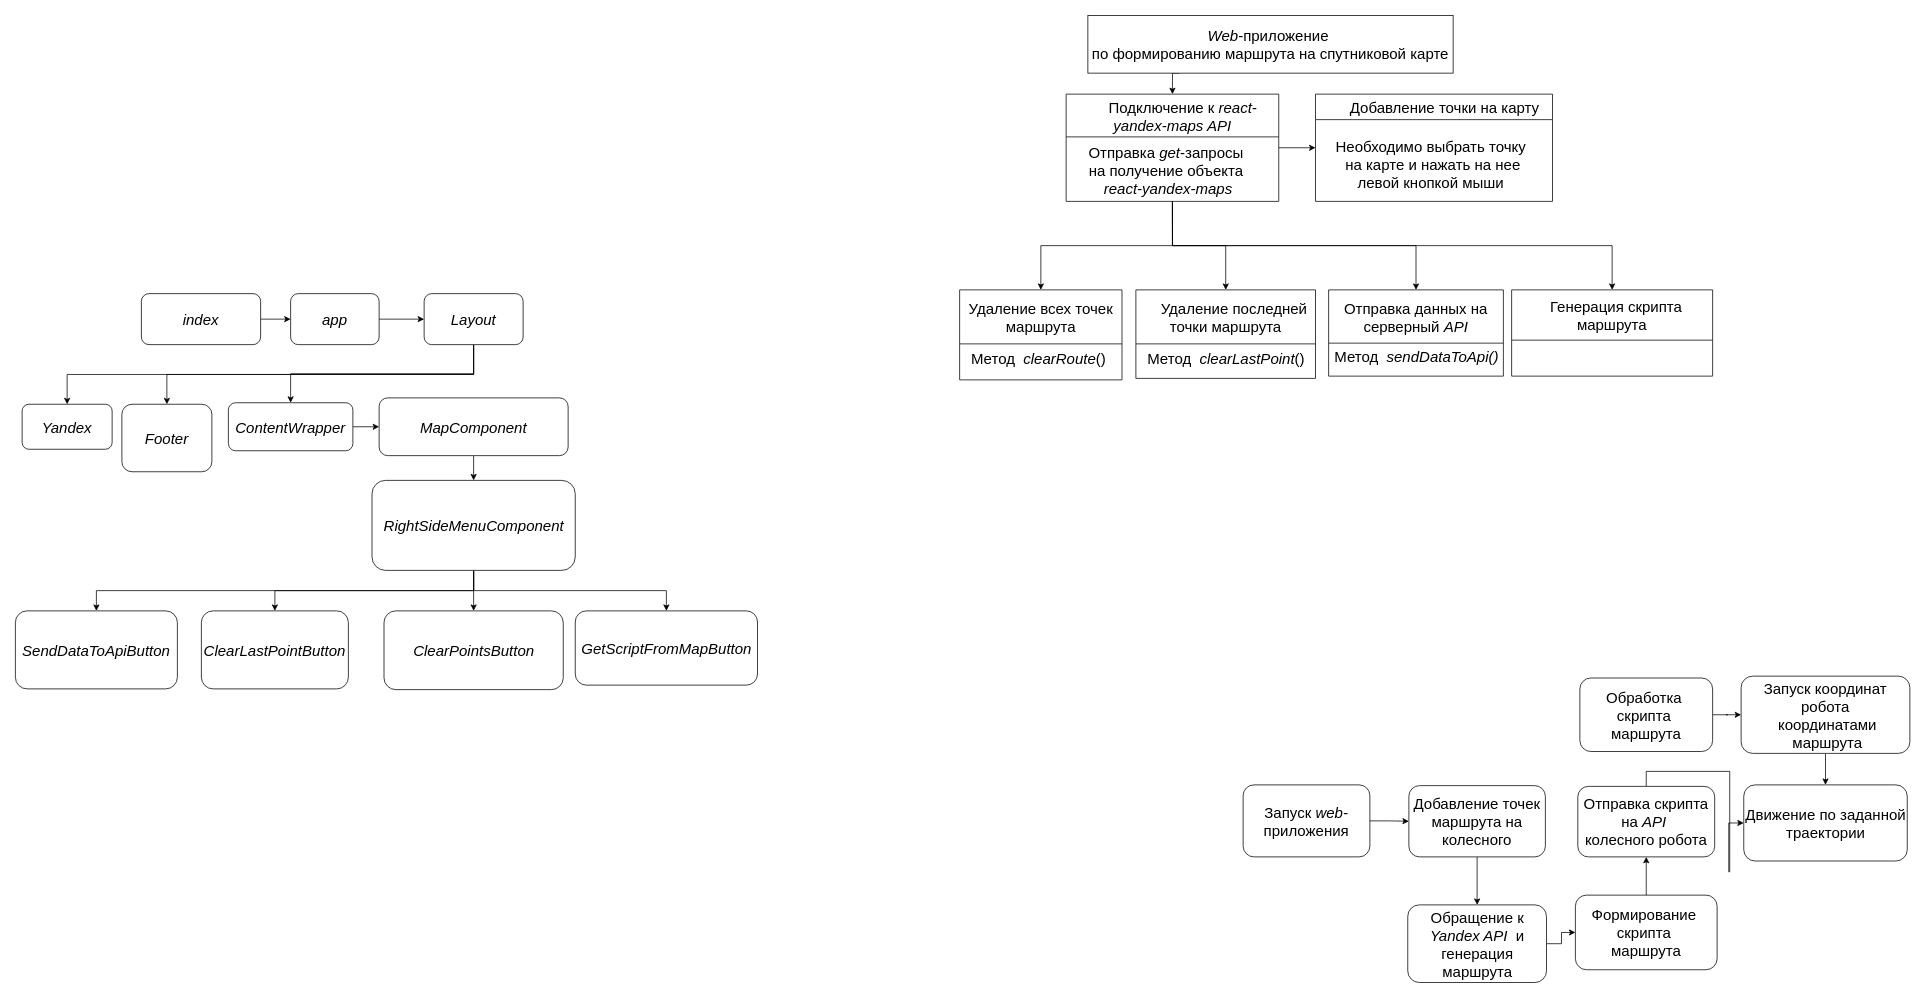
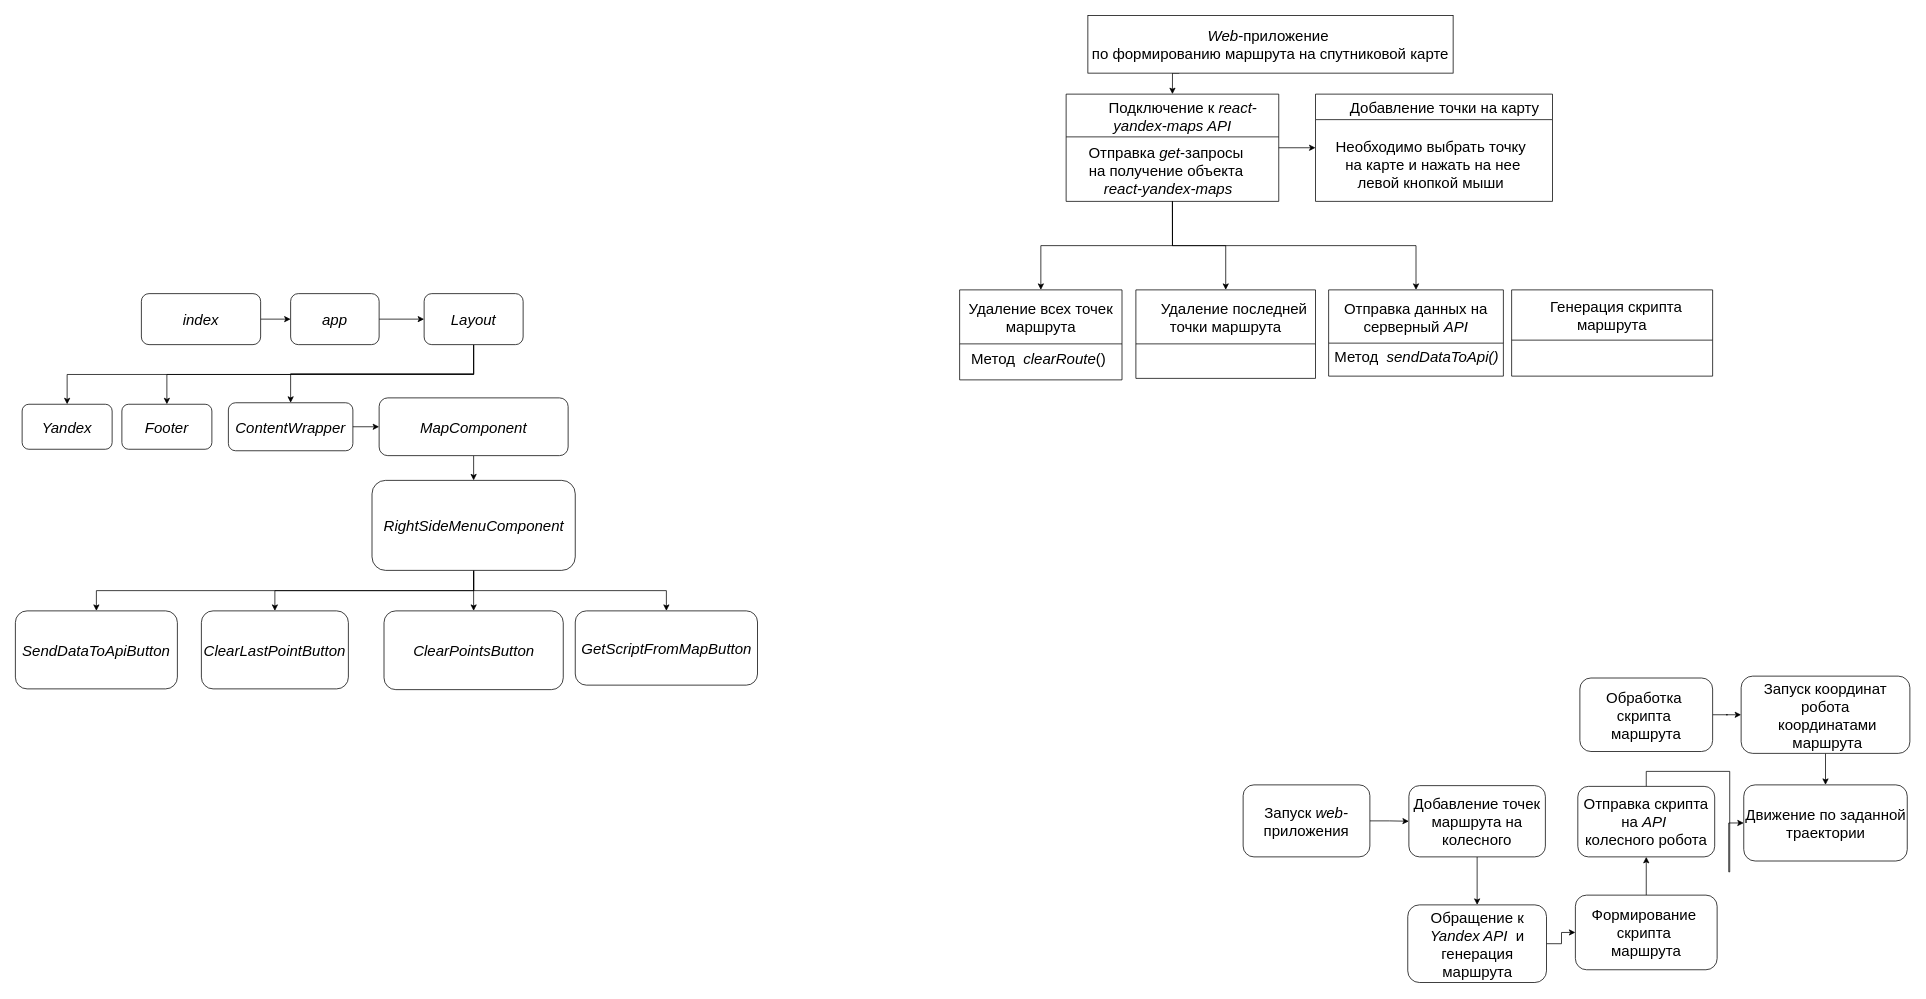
(1515, 246) -> none
(1226, 358) -> none
(167, 438) -> (167, 427)
